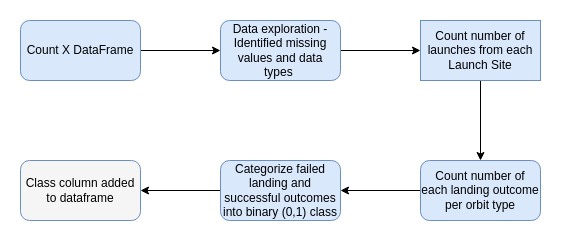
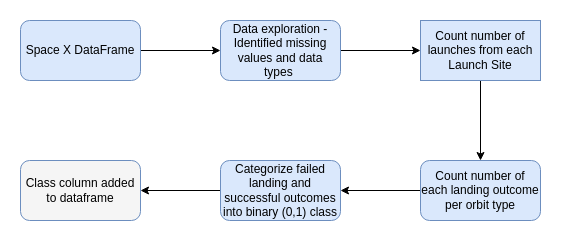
(81, 51) -> (81, 51)
